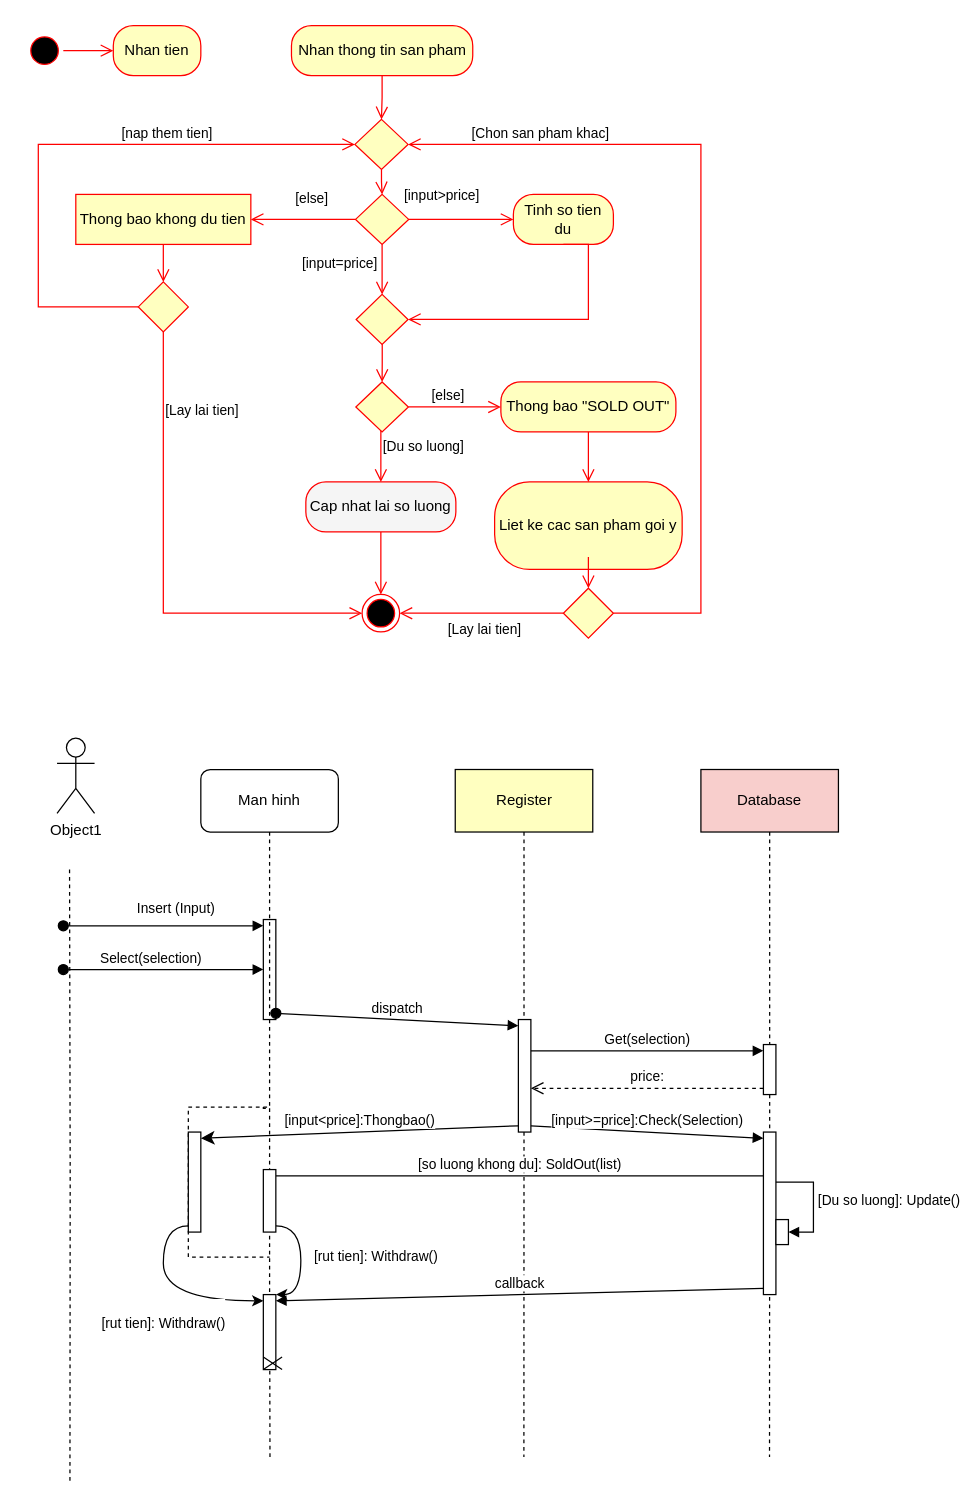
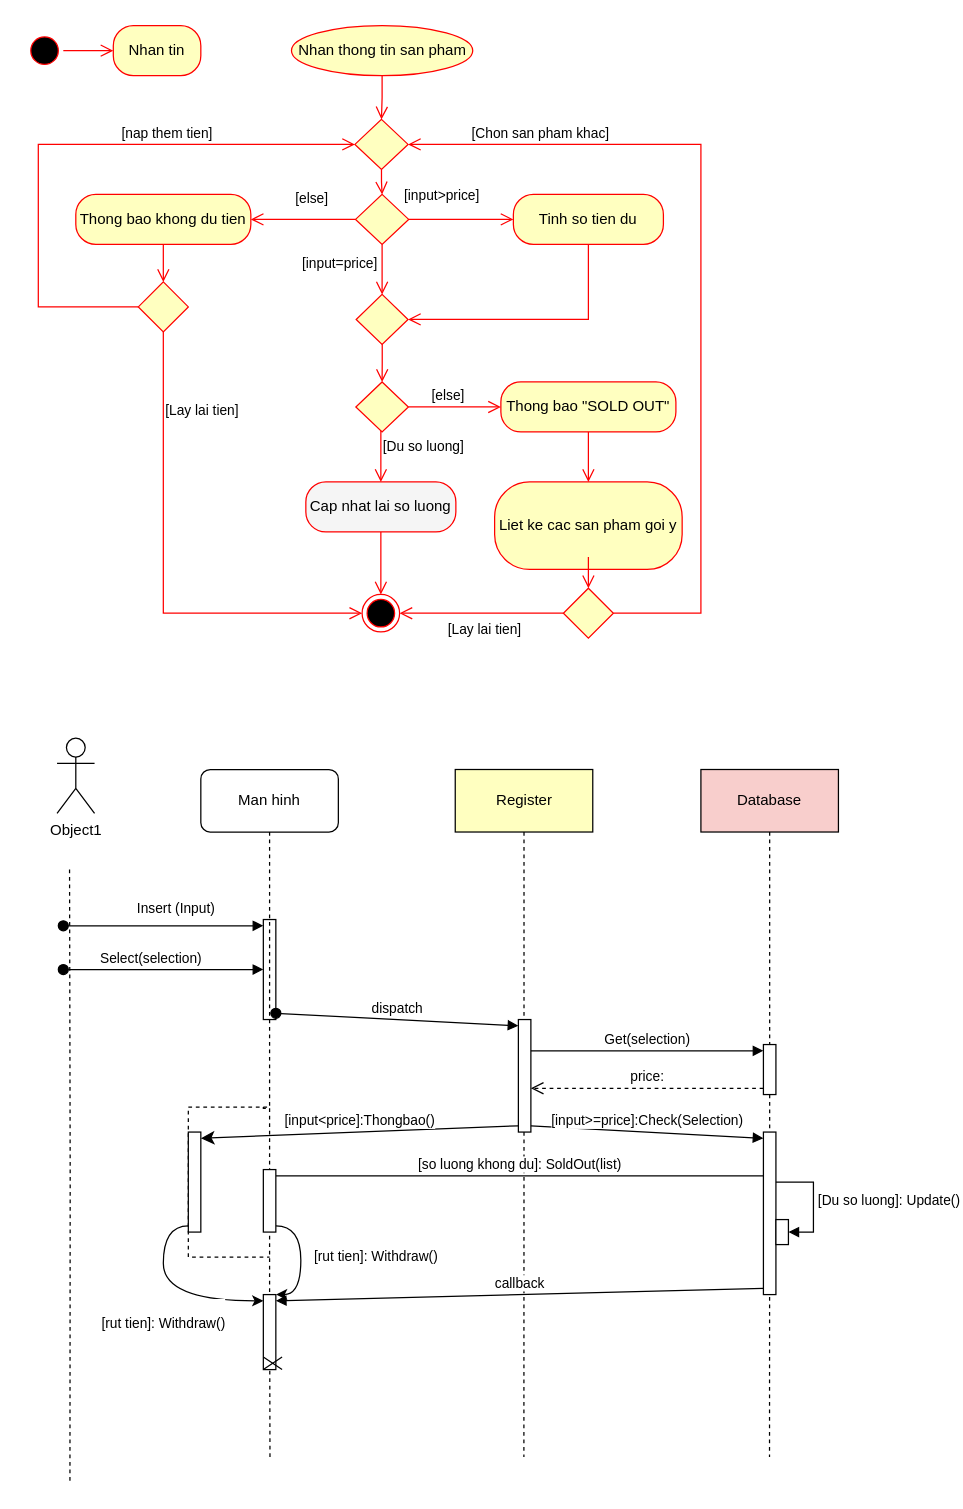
(157, 51) -> (157, 51)
(382, 51) -> (382, 51)
(163, 219) -> (163, 219)
(563, 219) -> (588, 219)
